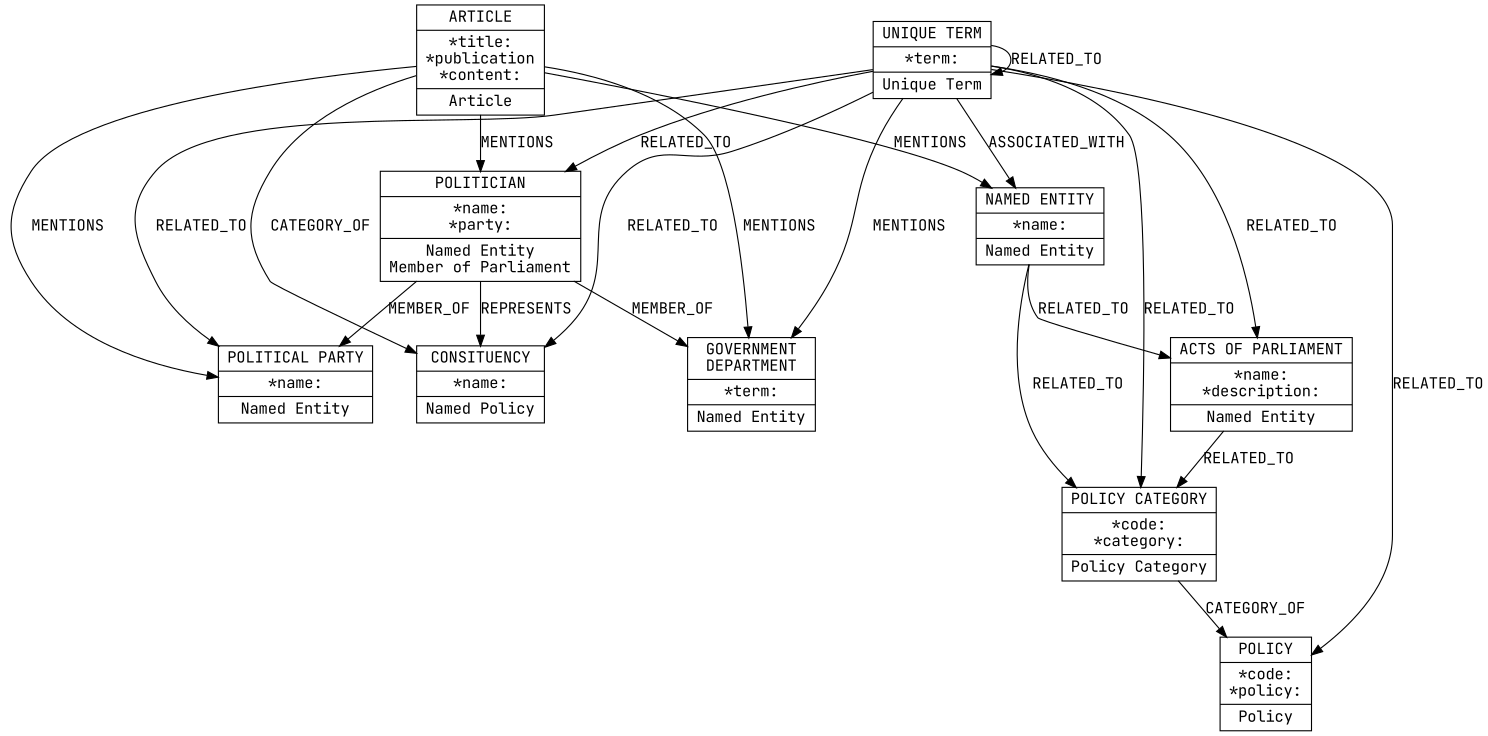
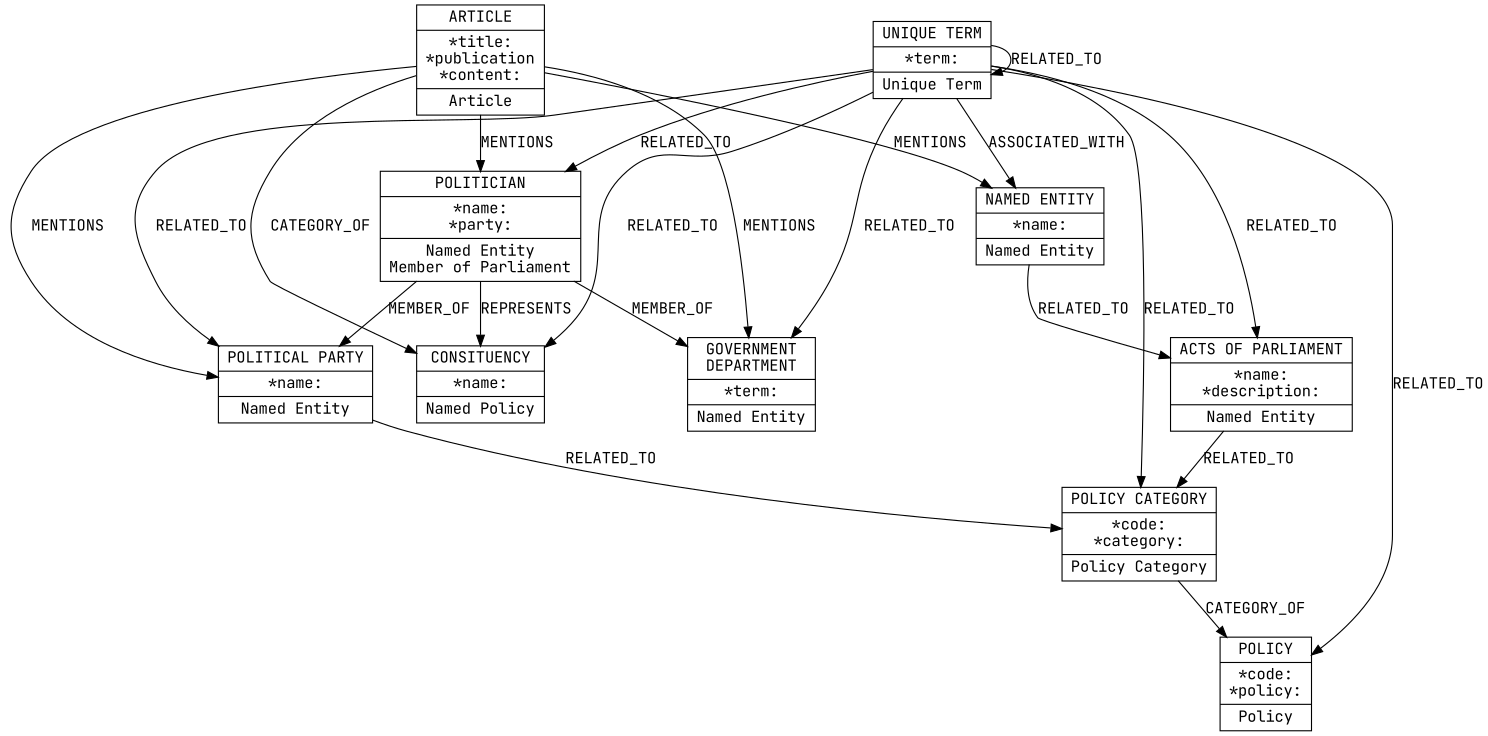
(910, 226) -> (910, 226)
(1019, 379) -> (709, 491)
